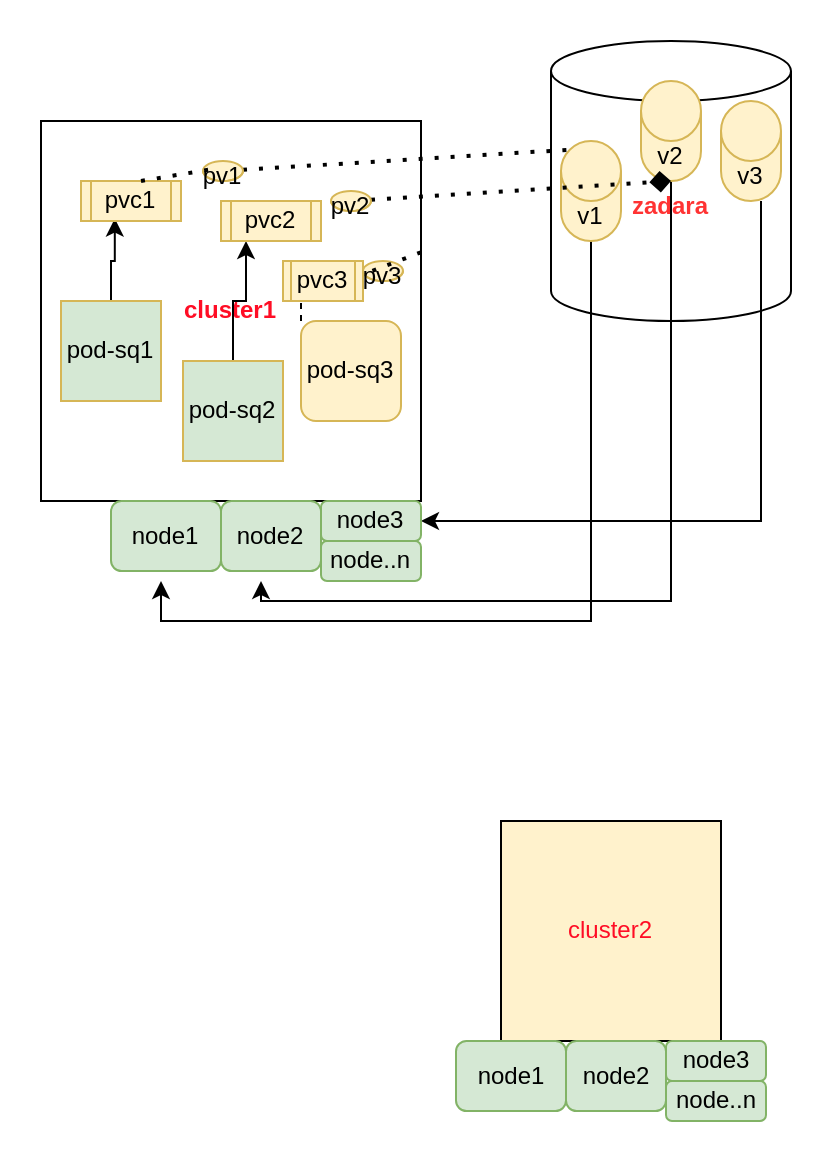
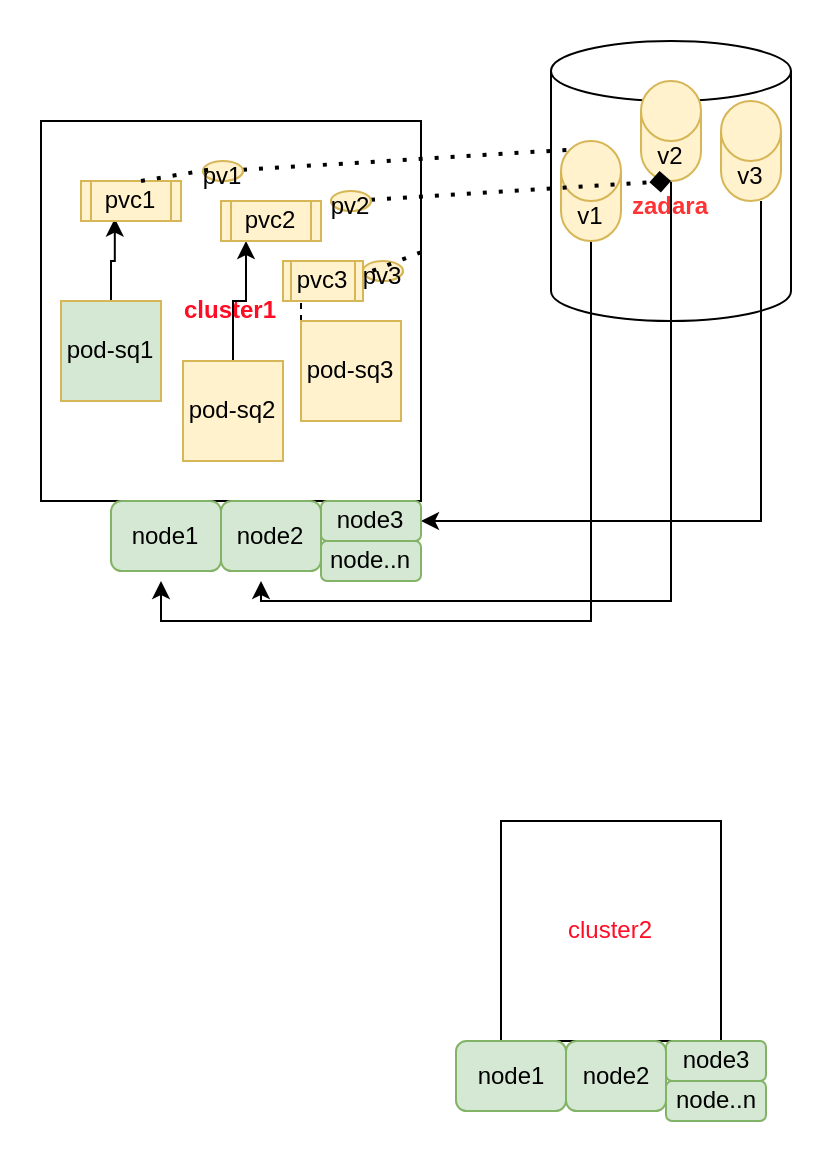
(351, 371) -> (351, 371)
(233, 411) -> (233, 411)
(611, 931) -> (611, 931)
